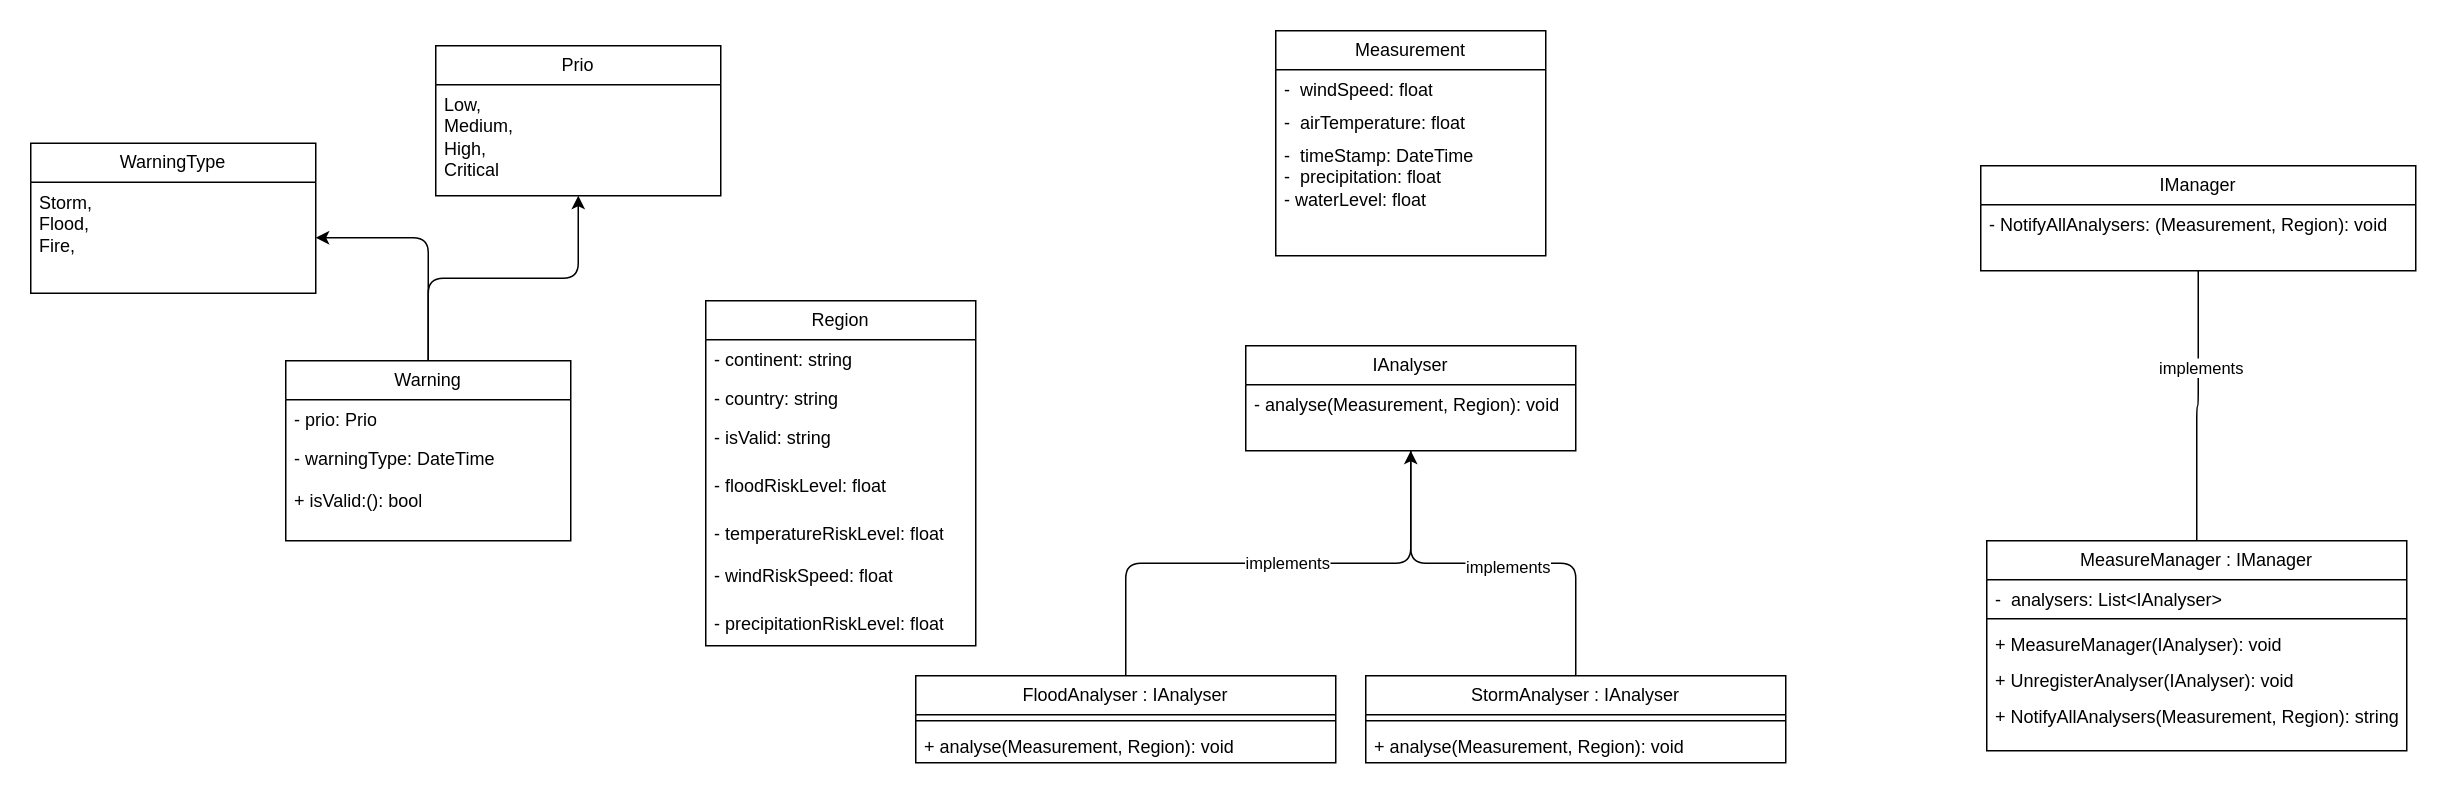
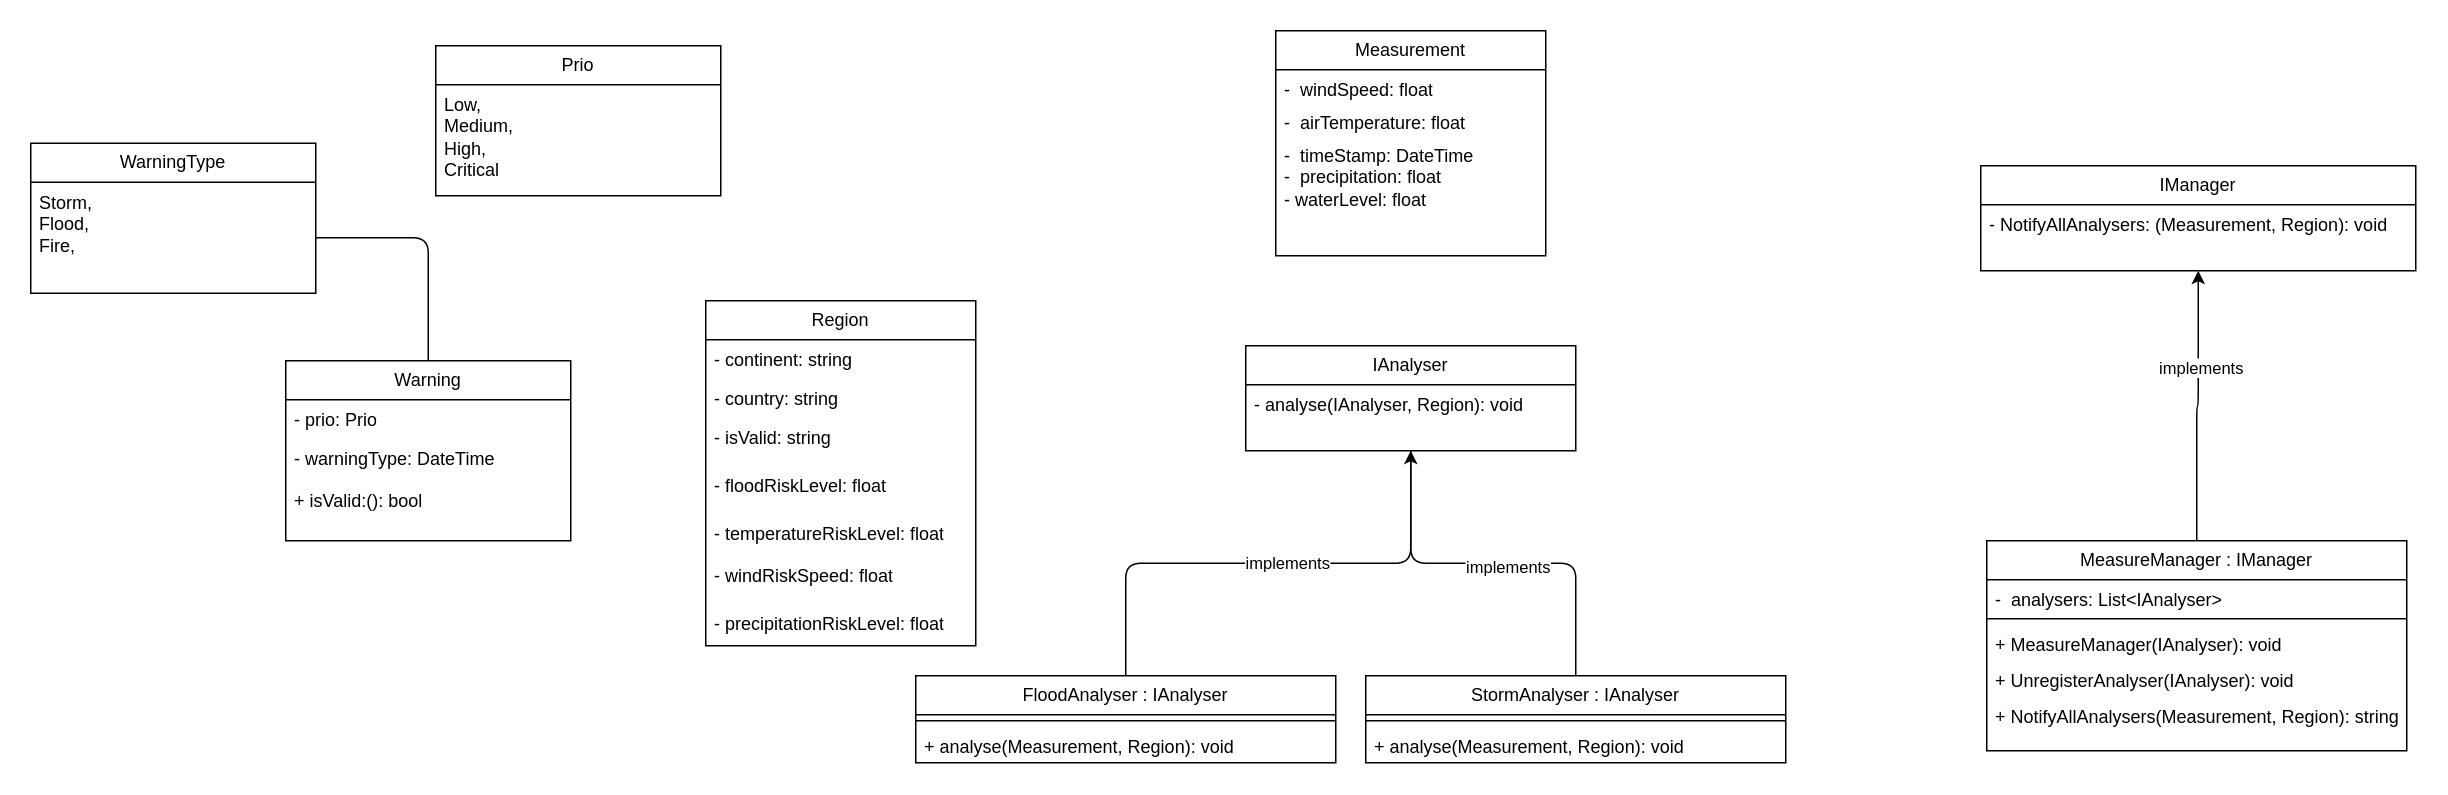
(327, 238) -> (322, 238)
(2198, 277) -> (2198, 282)
(534, 278) -> none
(1412, 417) -> (1405, 406)
